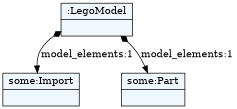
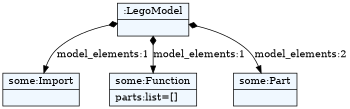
(187, 55) -> (301, 55)
none -> (153, 90)
